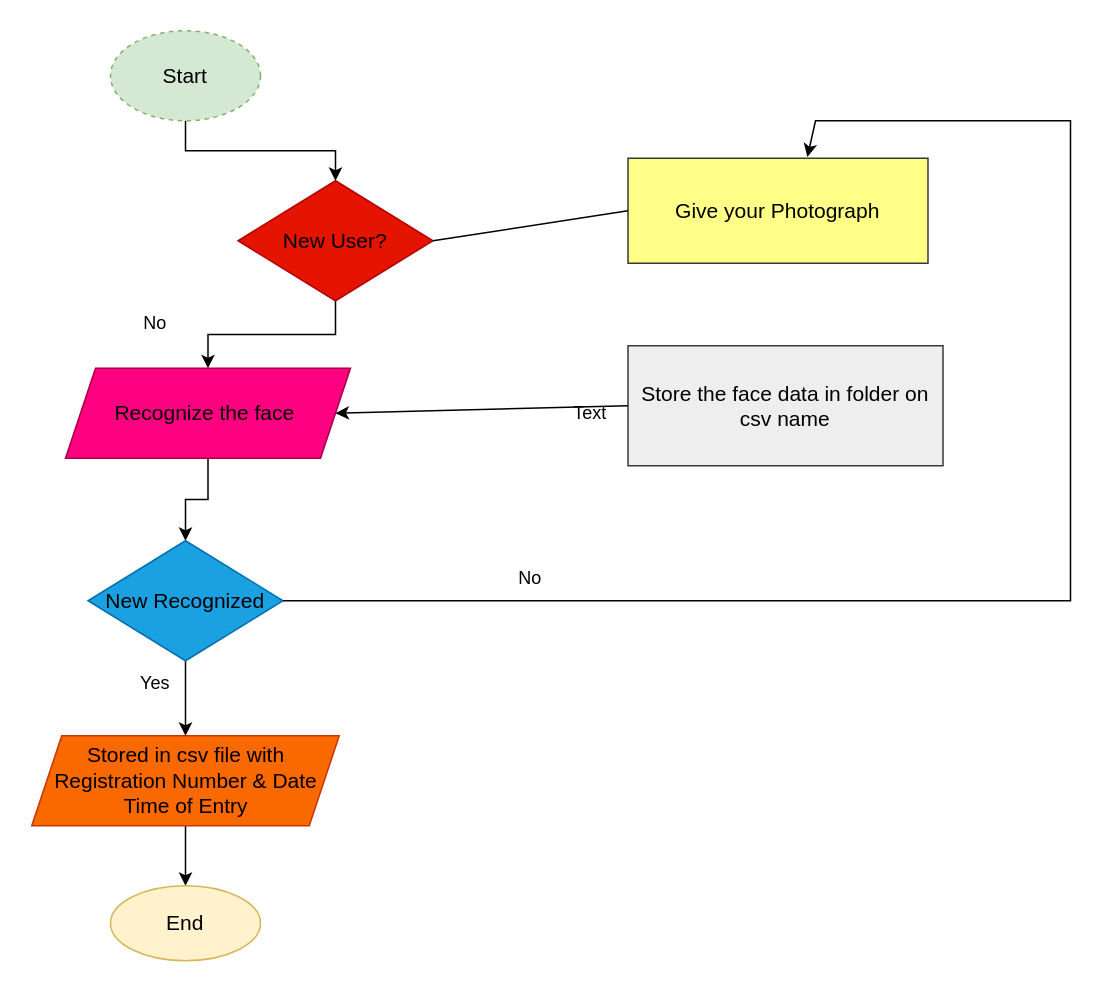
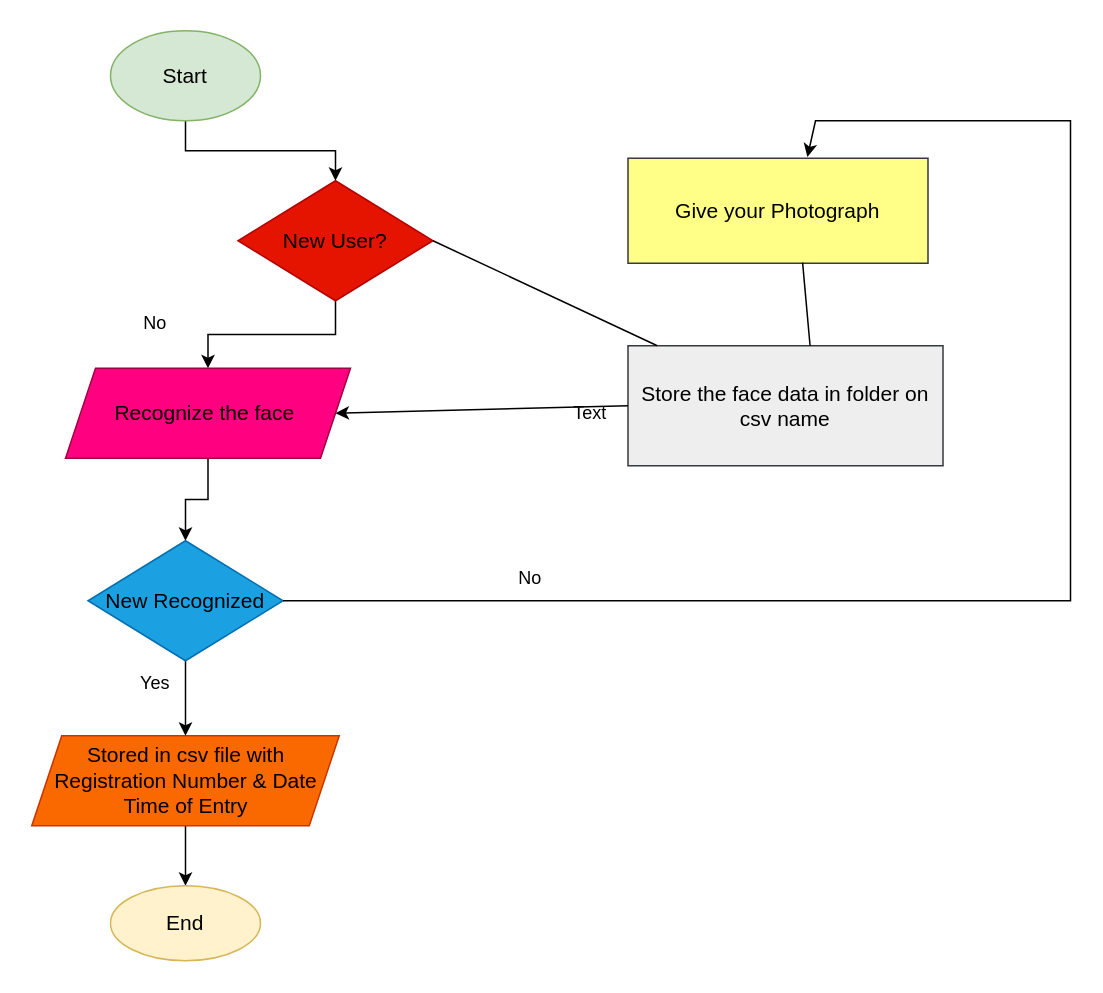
(185, 76) -> (185, 76)
(530, 226) -> (544, 293)
none -> (806, 305)
